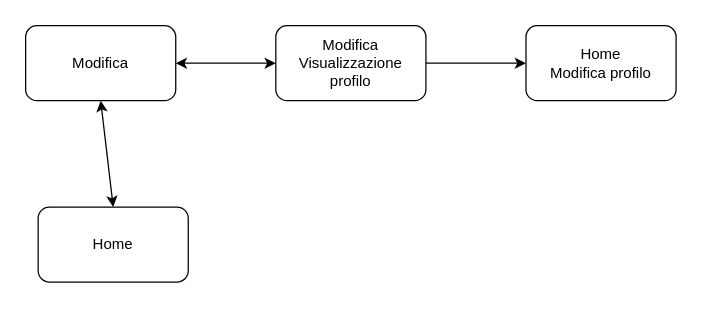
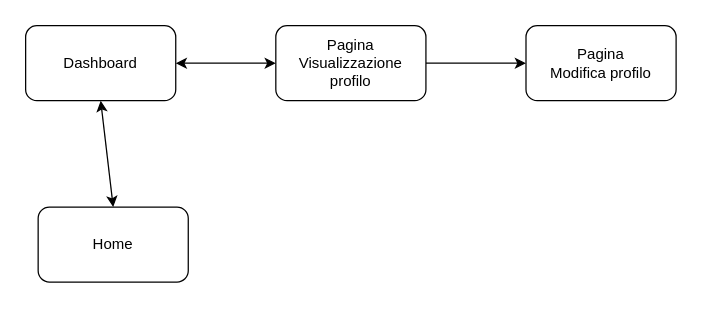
(101, 63) -> (101, 63)
(351, 63) -> (351, 63)
(601, 63) -> (601, 63)
